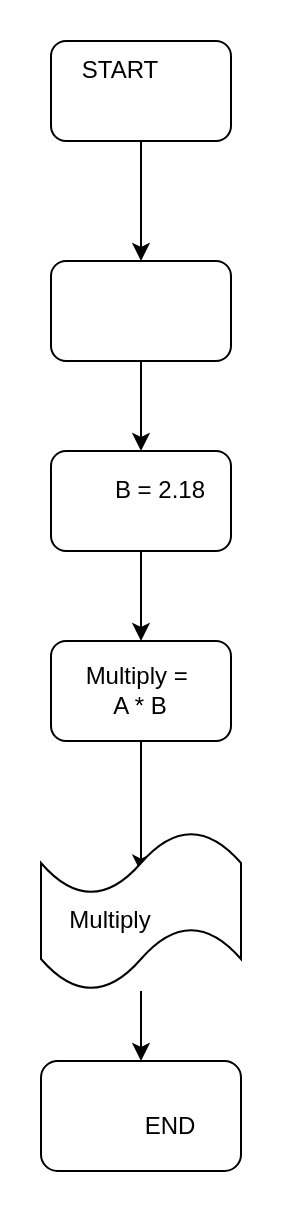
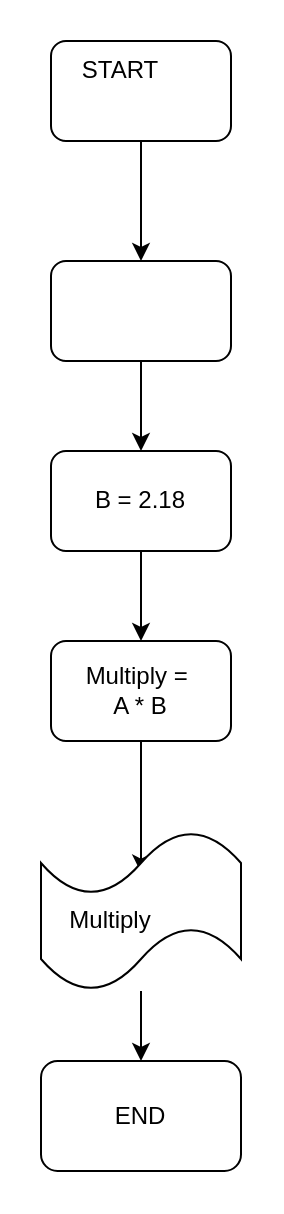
(161, 491) -> (141, 501)
(171, 1126) -> (141, 1116)
